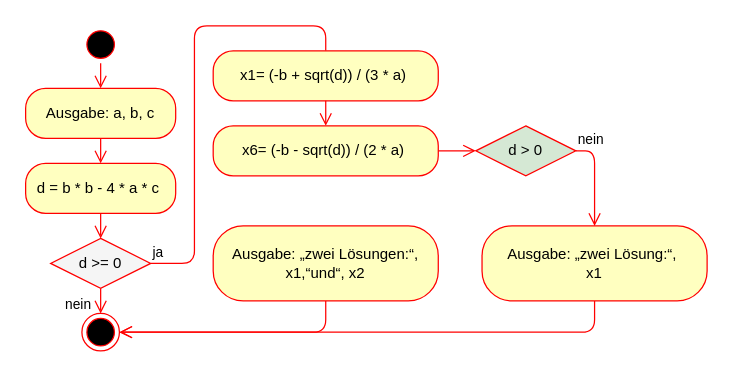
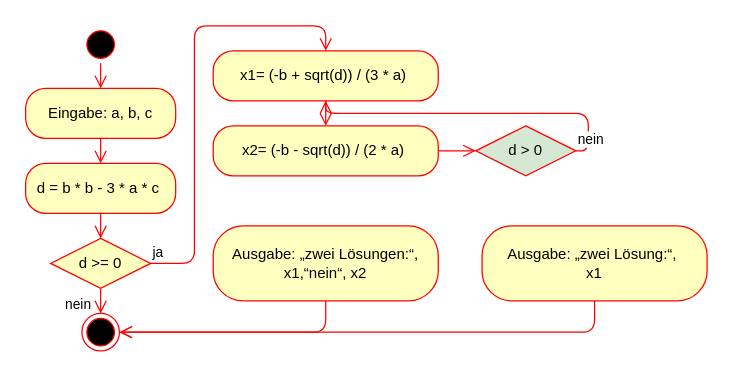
(326, 45) -> (326, 44)
(101, 113) -> (101, 113)
(326, 151) -> (326, 151)
(594, 185) -> (463, 113)
(101, 188) -> (101, 188)
(101, 263) -> (101, 263)
(326, 263) -> (326, 263)
